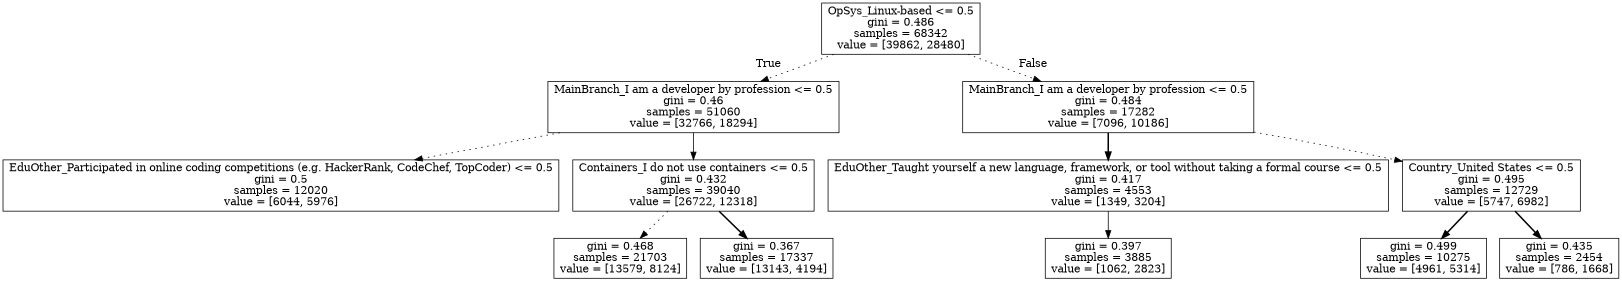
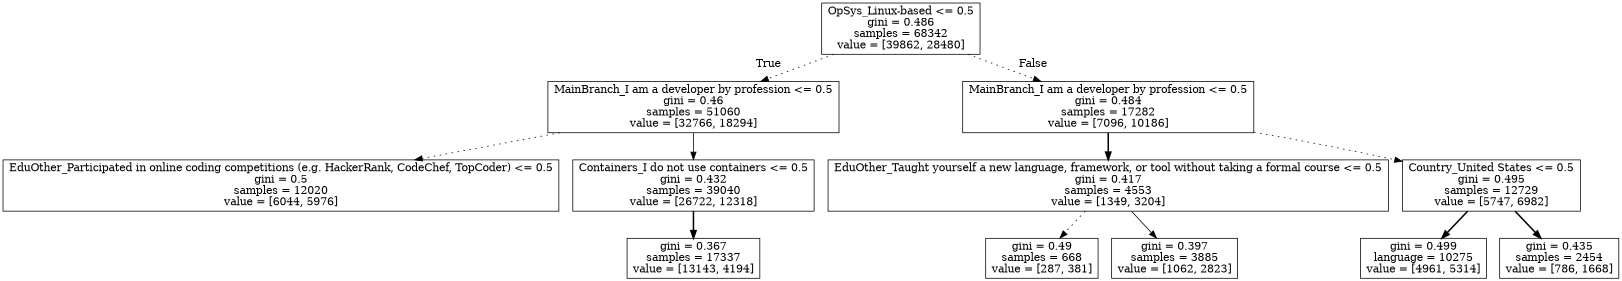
(620, 258) -> none
none -> (1042, 258)
(1423, 258) -> (1423, 258)
